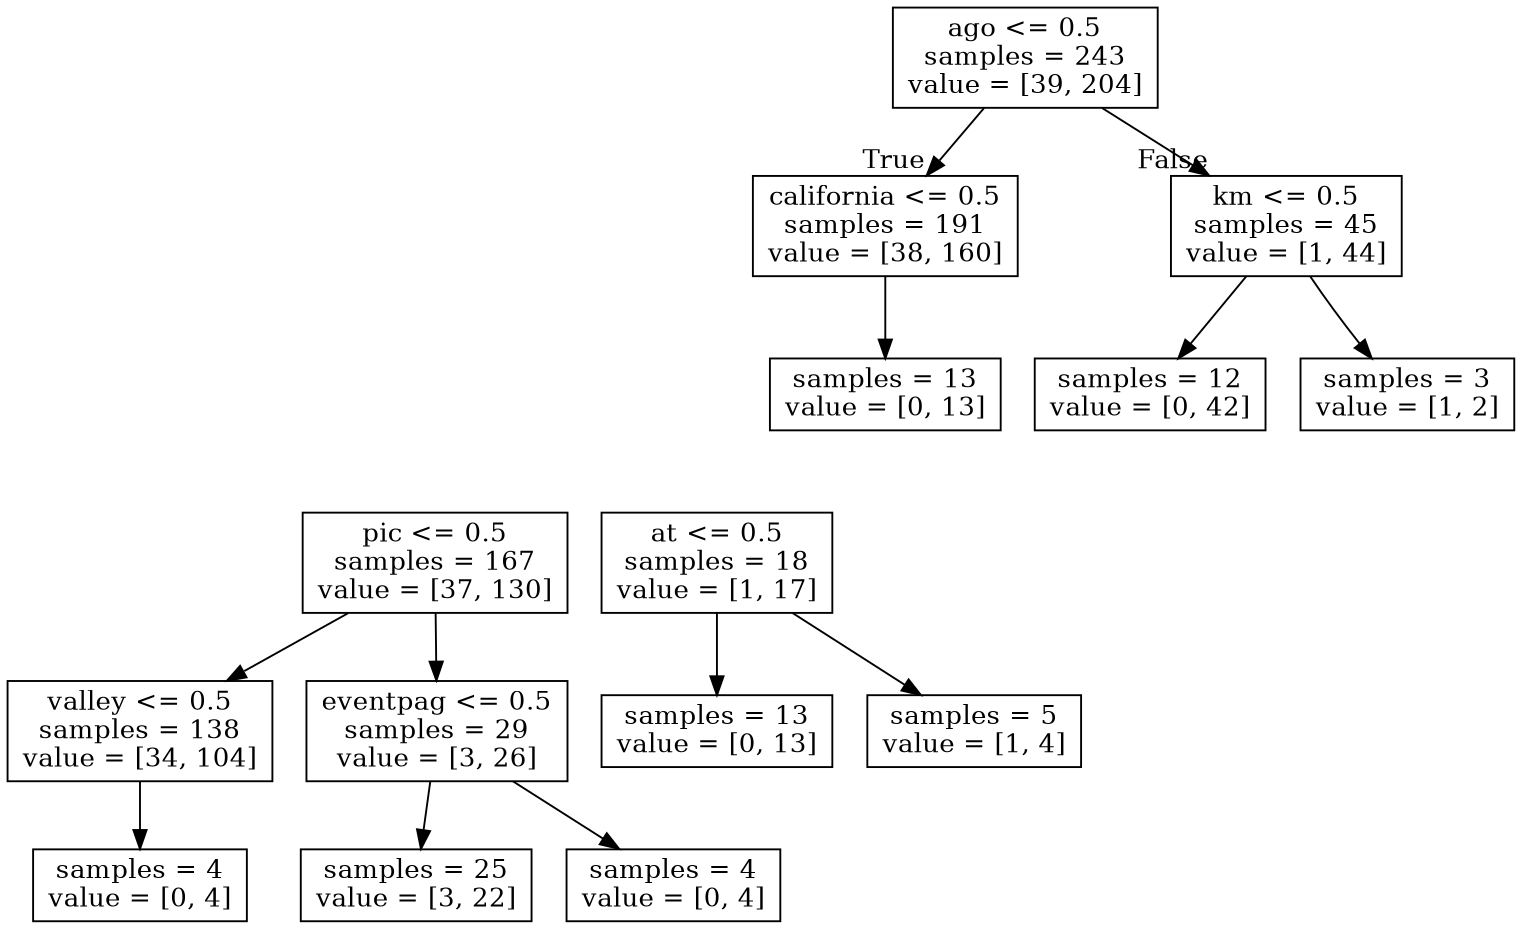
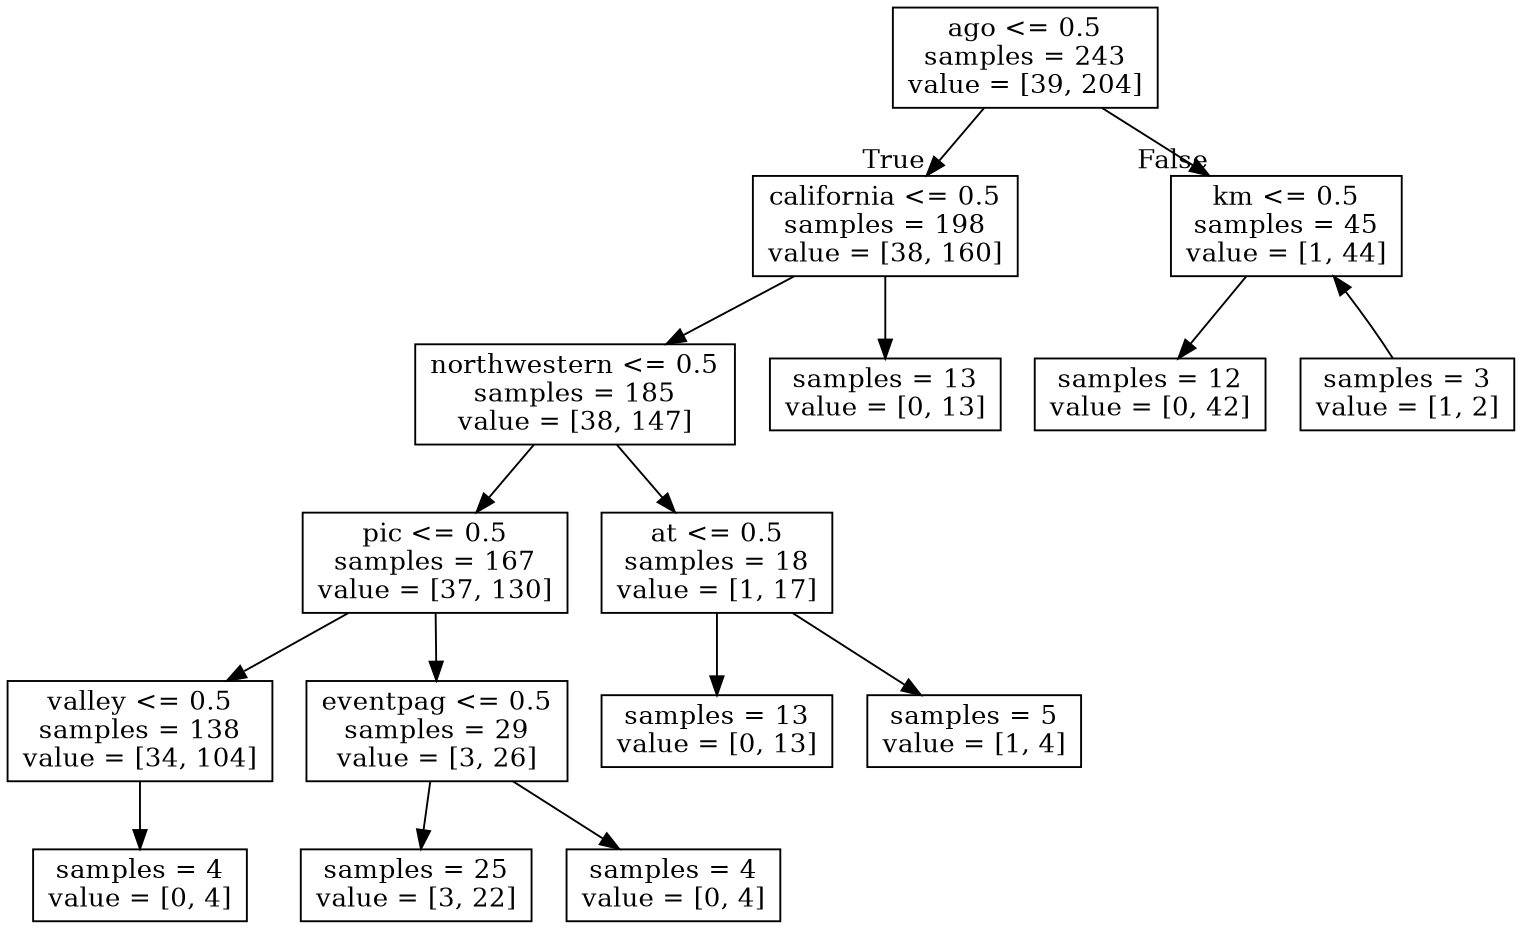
(885, 226) -> (885, 226)
(1334, 311) -> (1370, 325)
none -> (575, 394)
